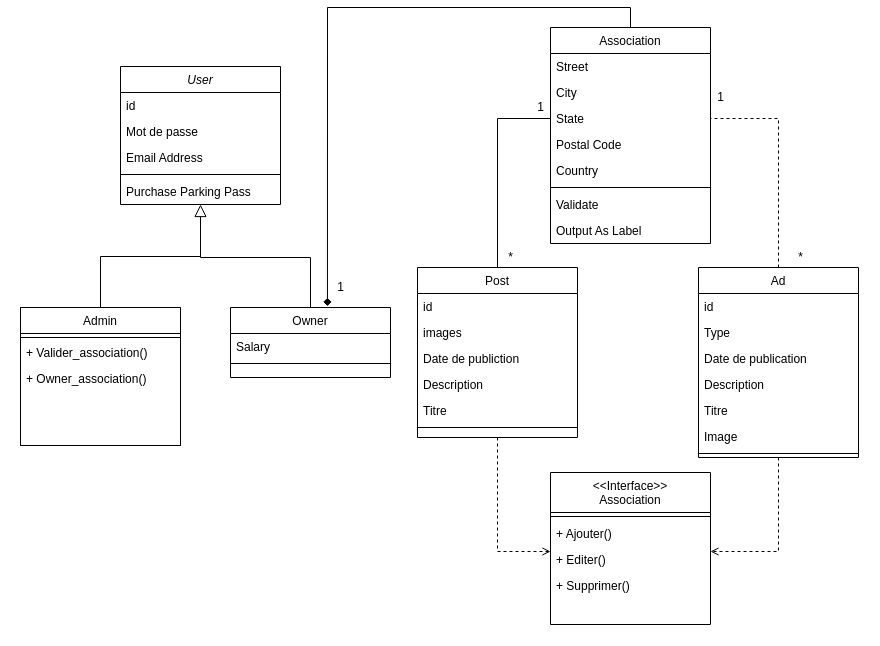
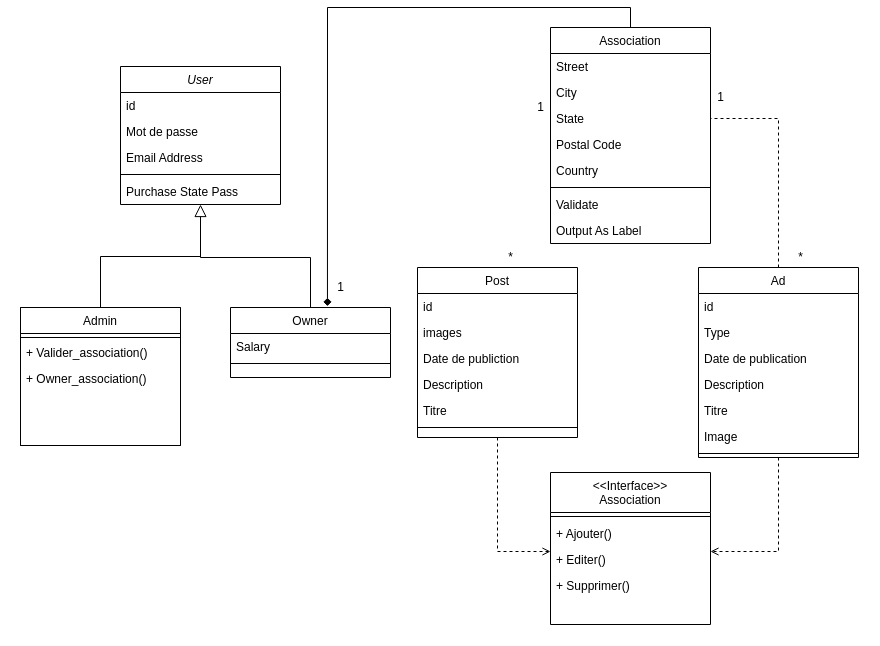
(498, 168) -> none
(192, 192) -> (187, 192)
